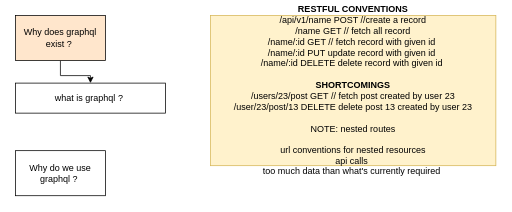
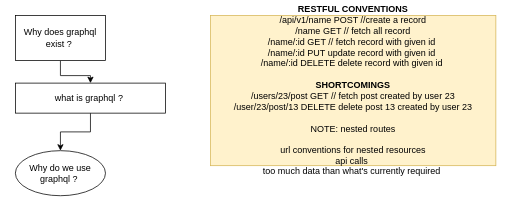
(60, 38) -> (60, 38)
none -> (90, 123)
(60, 173) -> (60, 173)
